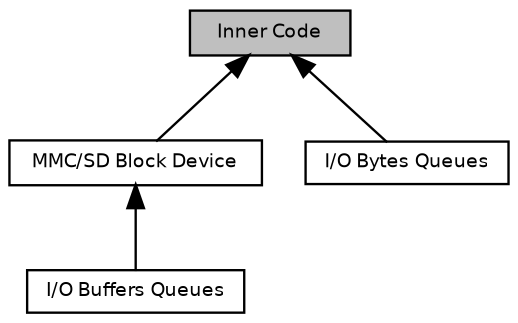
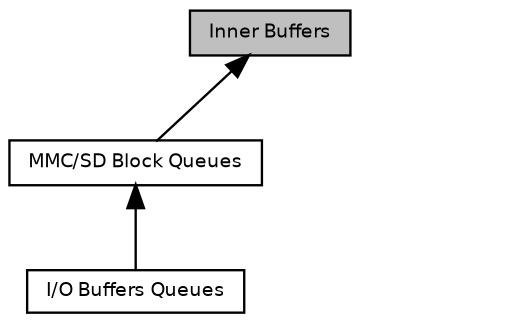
(270, 33) -> (270, 33)
(136, 163) -> (136, 163)
(407, 163) -> none
